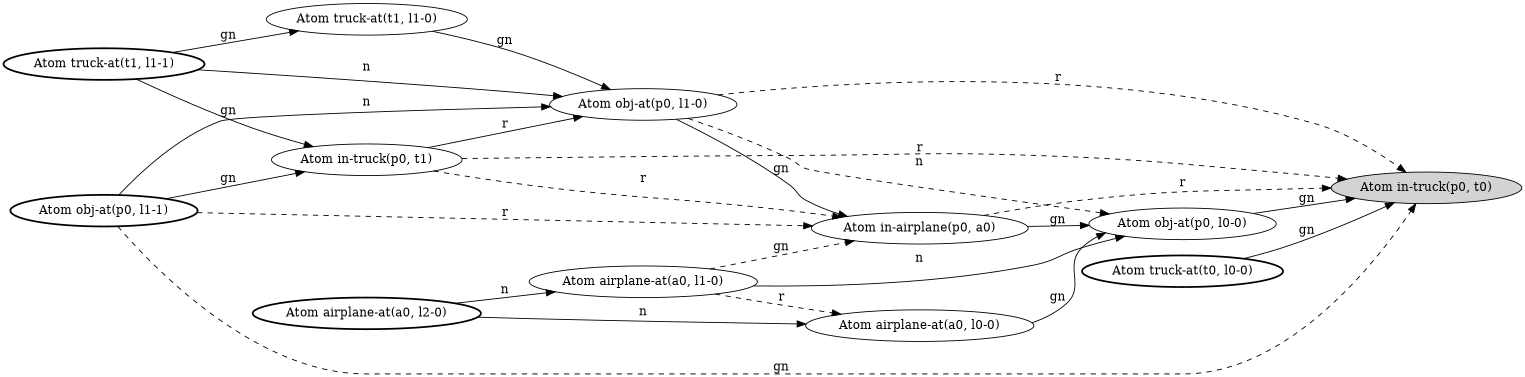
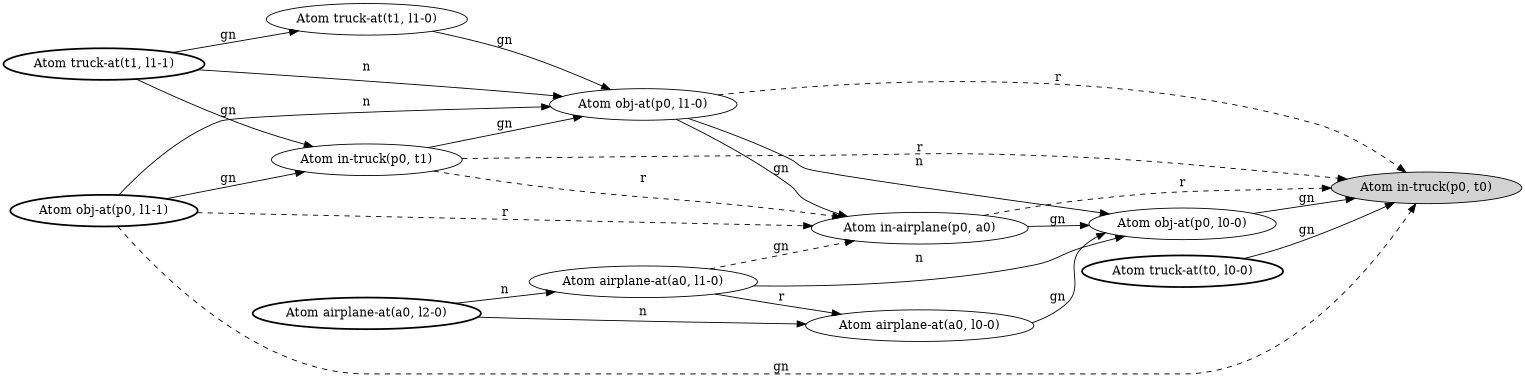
(505, 124) -> (505, 124)
(889, 183) -> (889, 183)
(774, 304) -> (774, 304)
